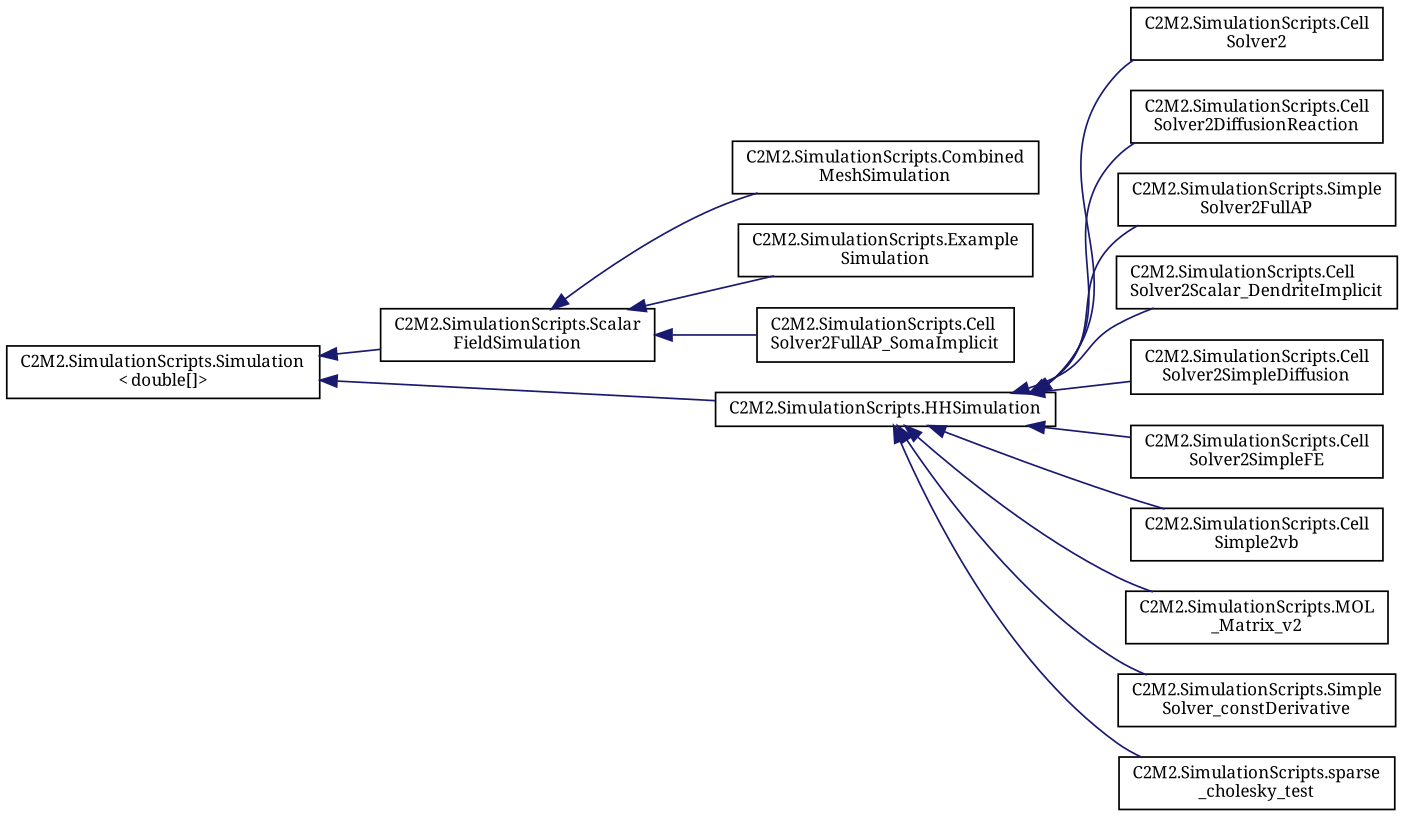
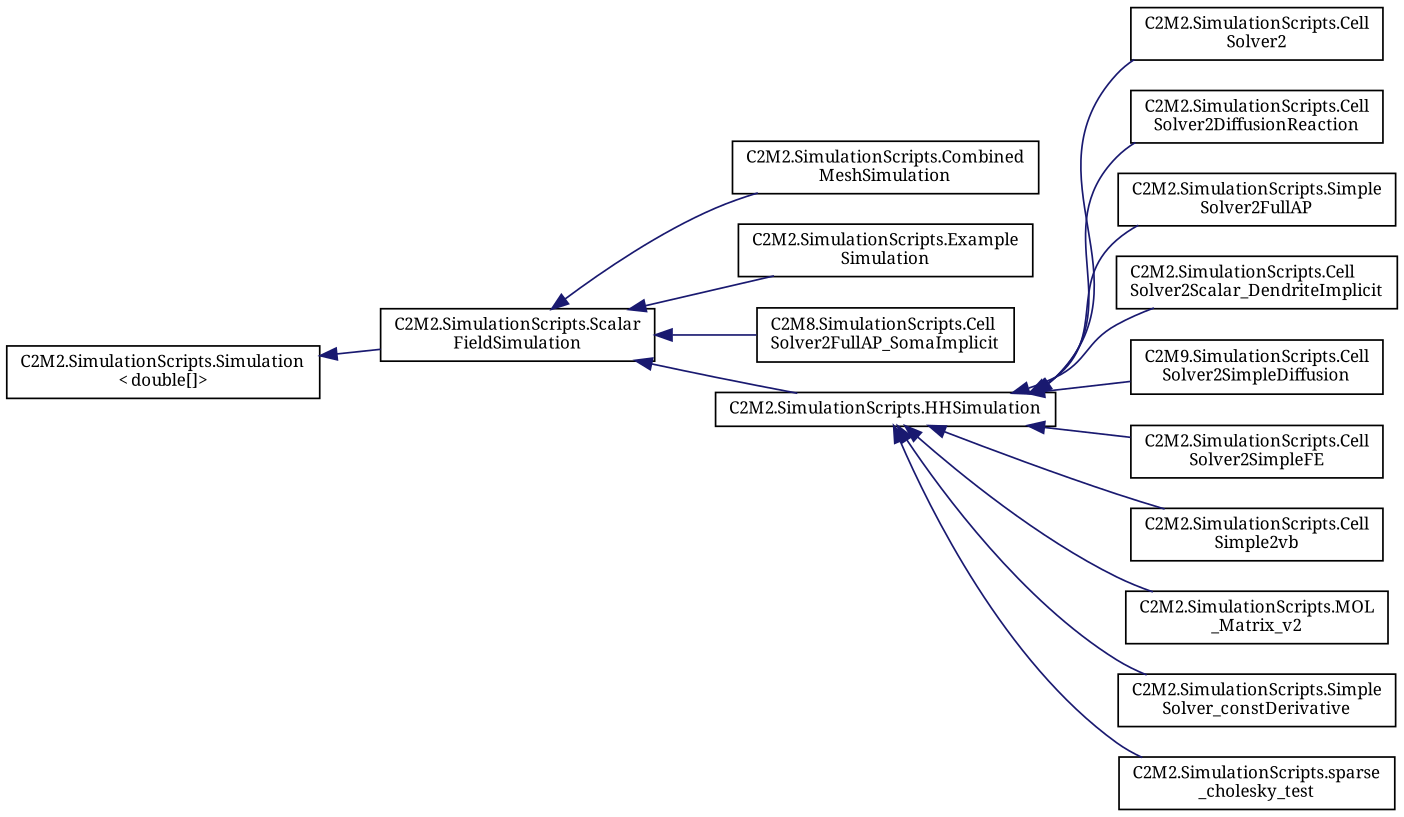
(886, 335) -> (886, 335)
(1257, 367) -> (1257, 367)
(526, 391) -> (725, 379)
